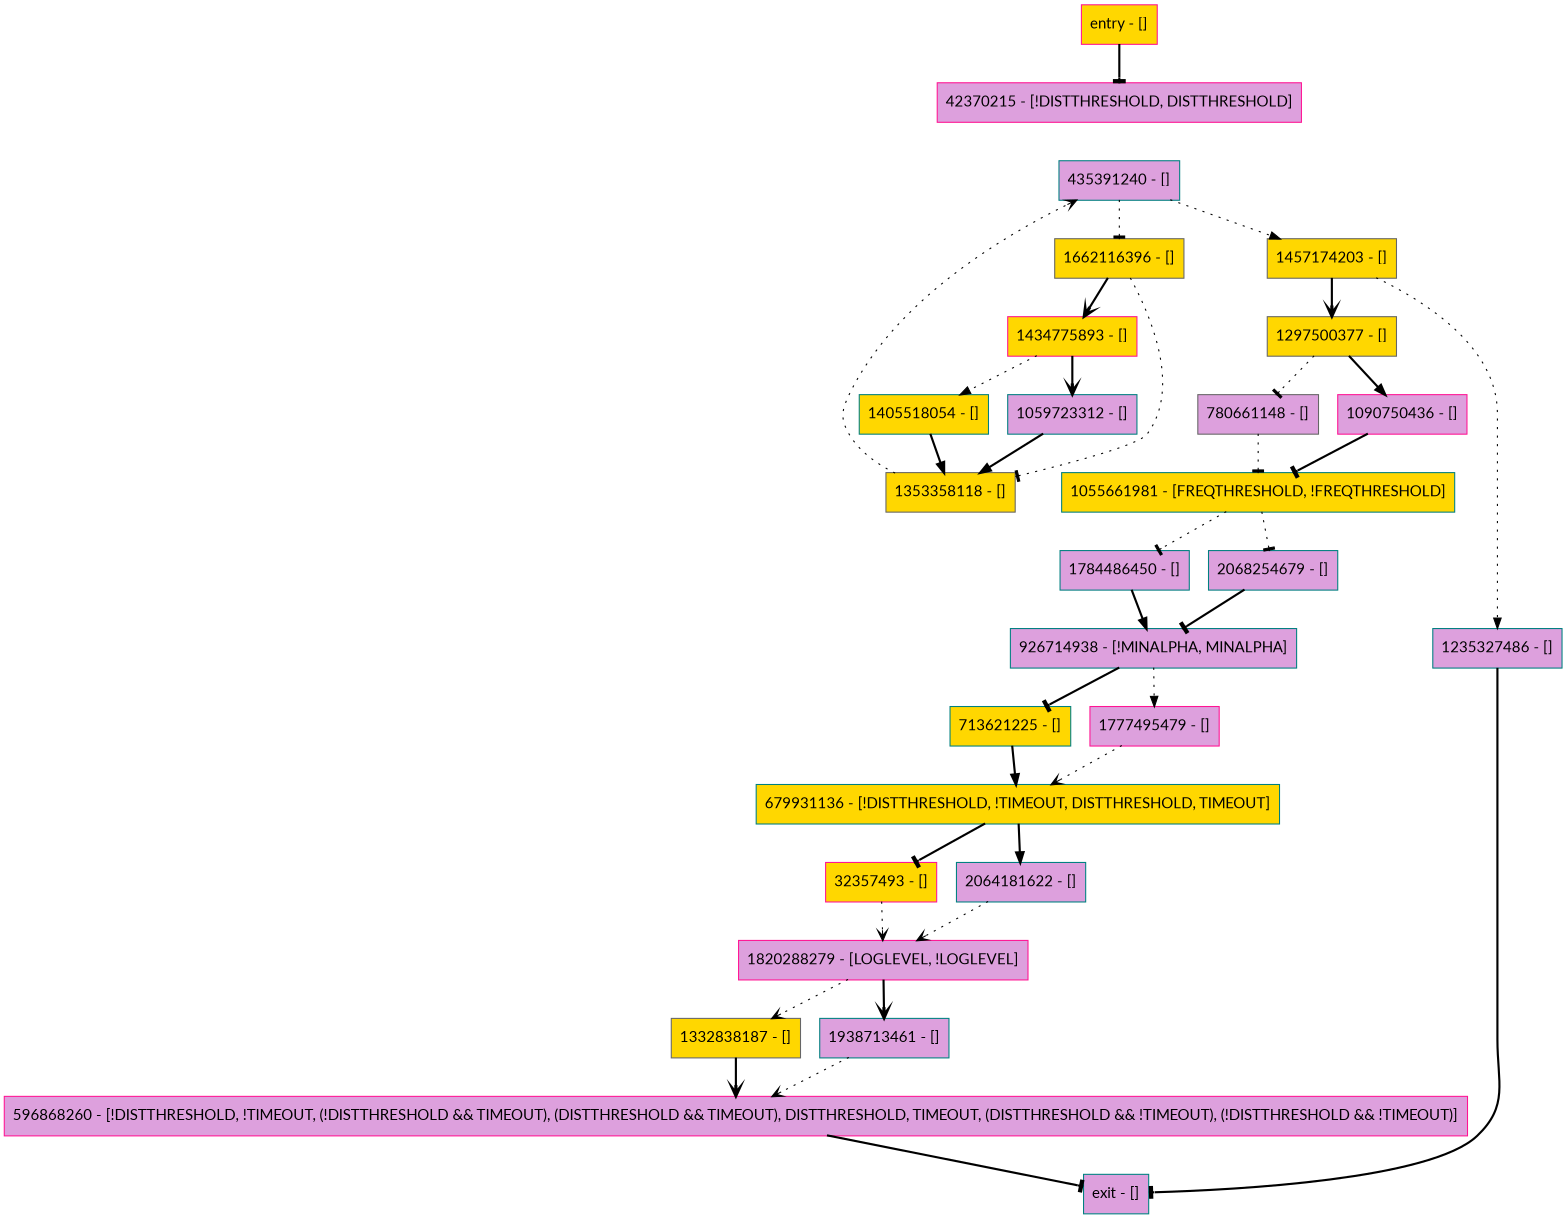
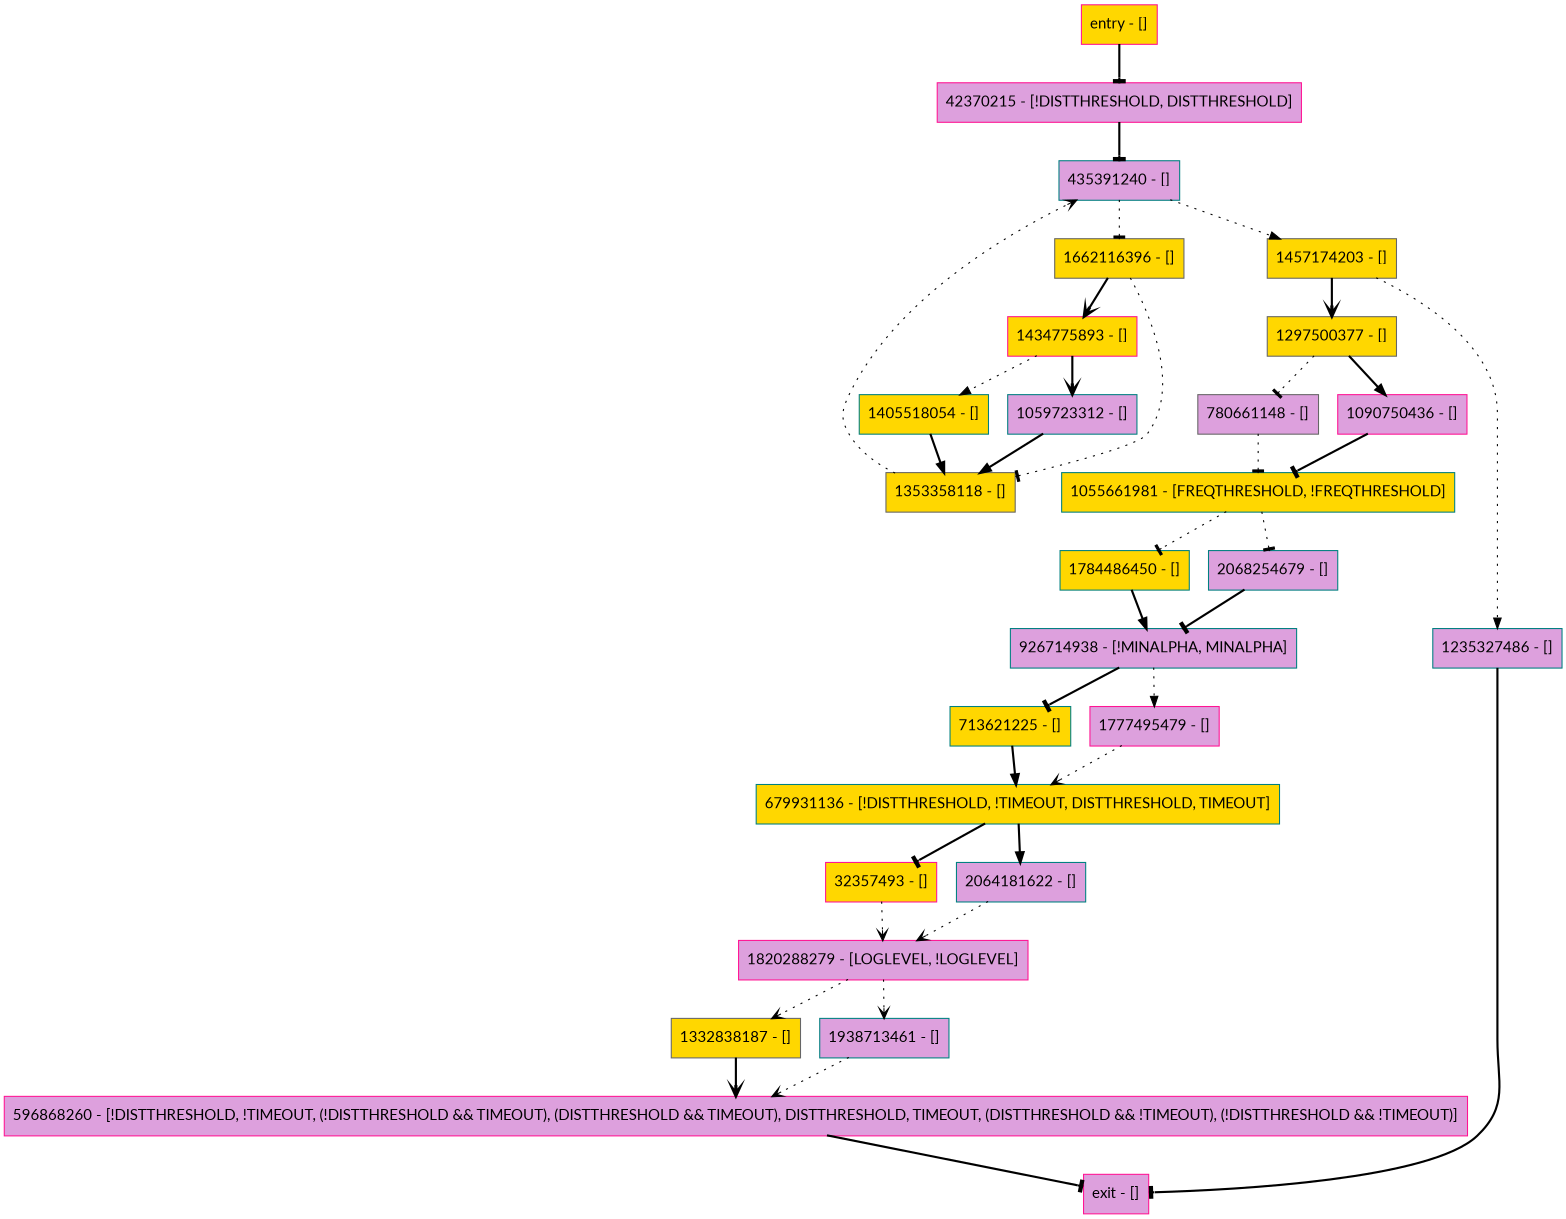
none -> (1119, 139)
(1125, 570) -> (1125, 570)
(884, 994) -> (884, 994)
(1116, 1194) -> (1116, 1194)
